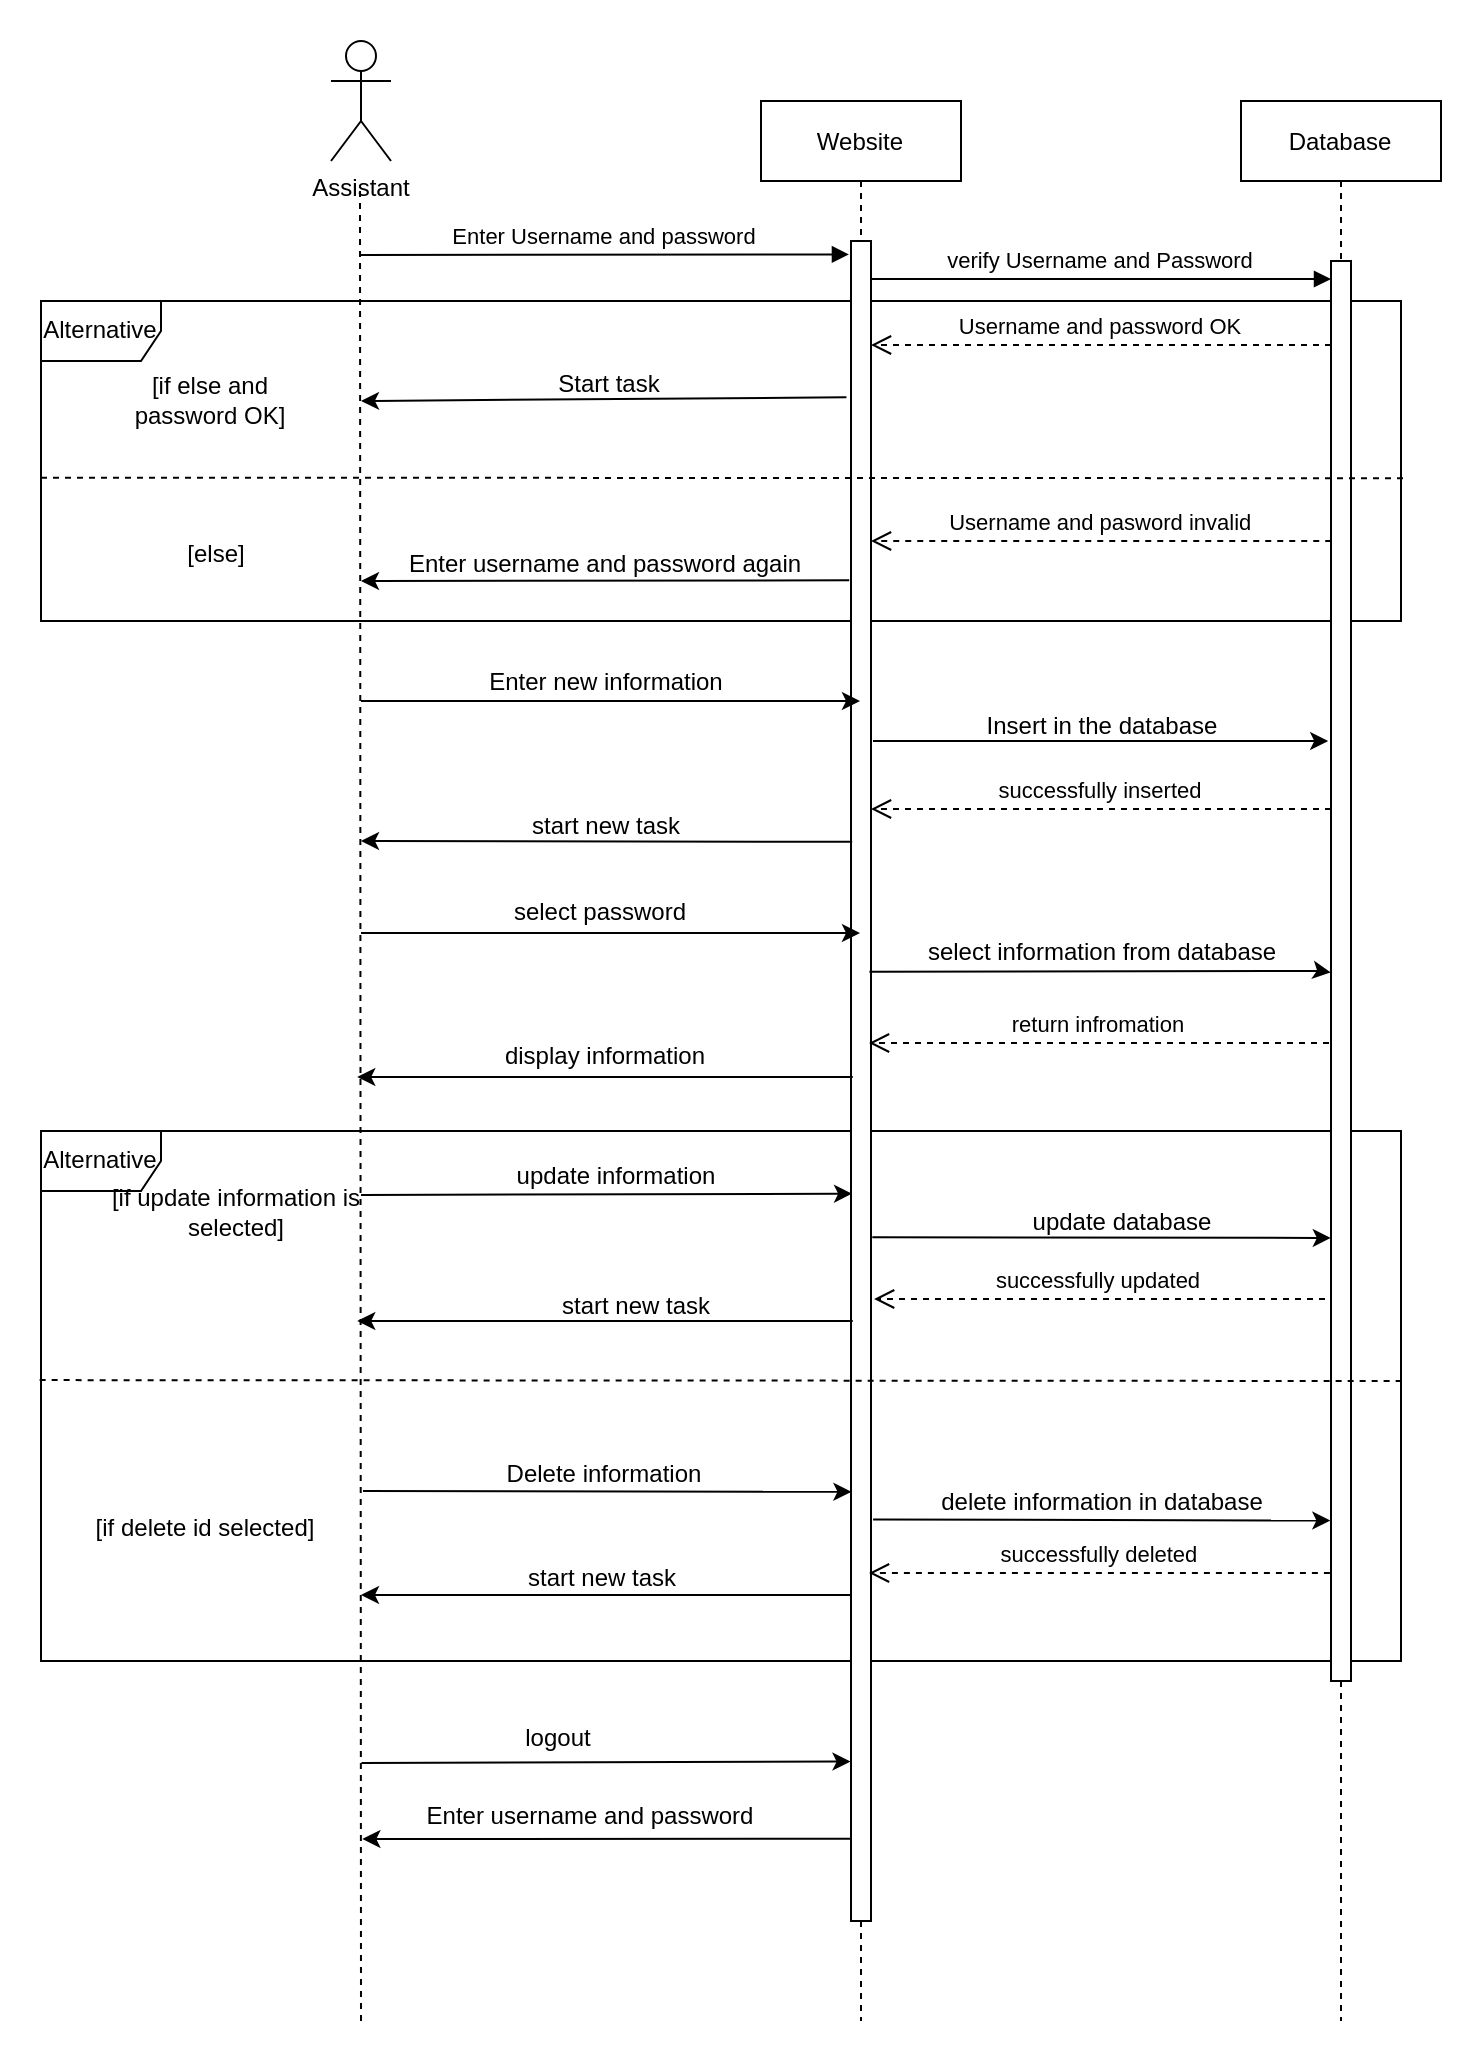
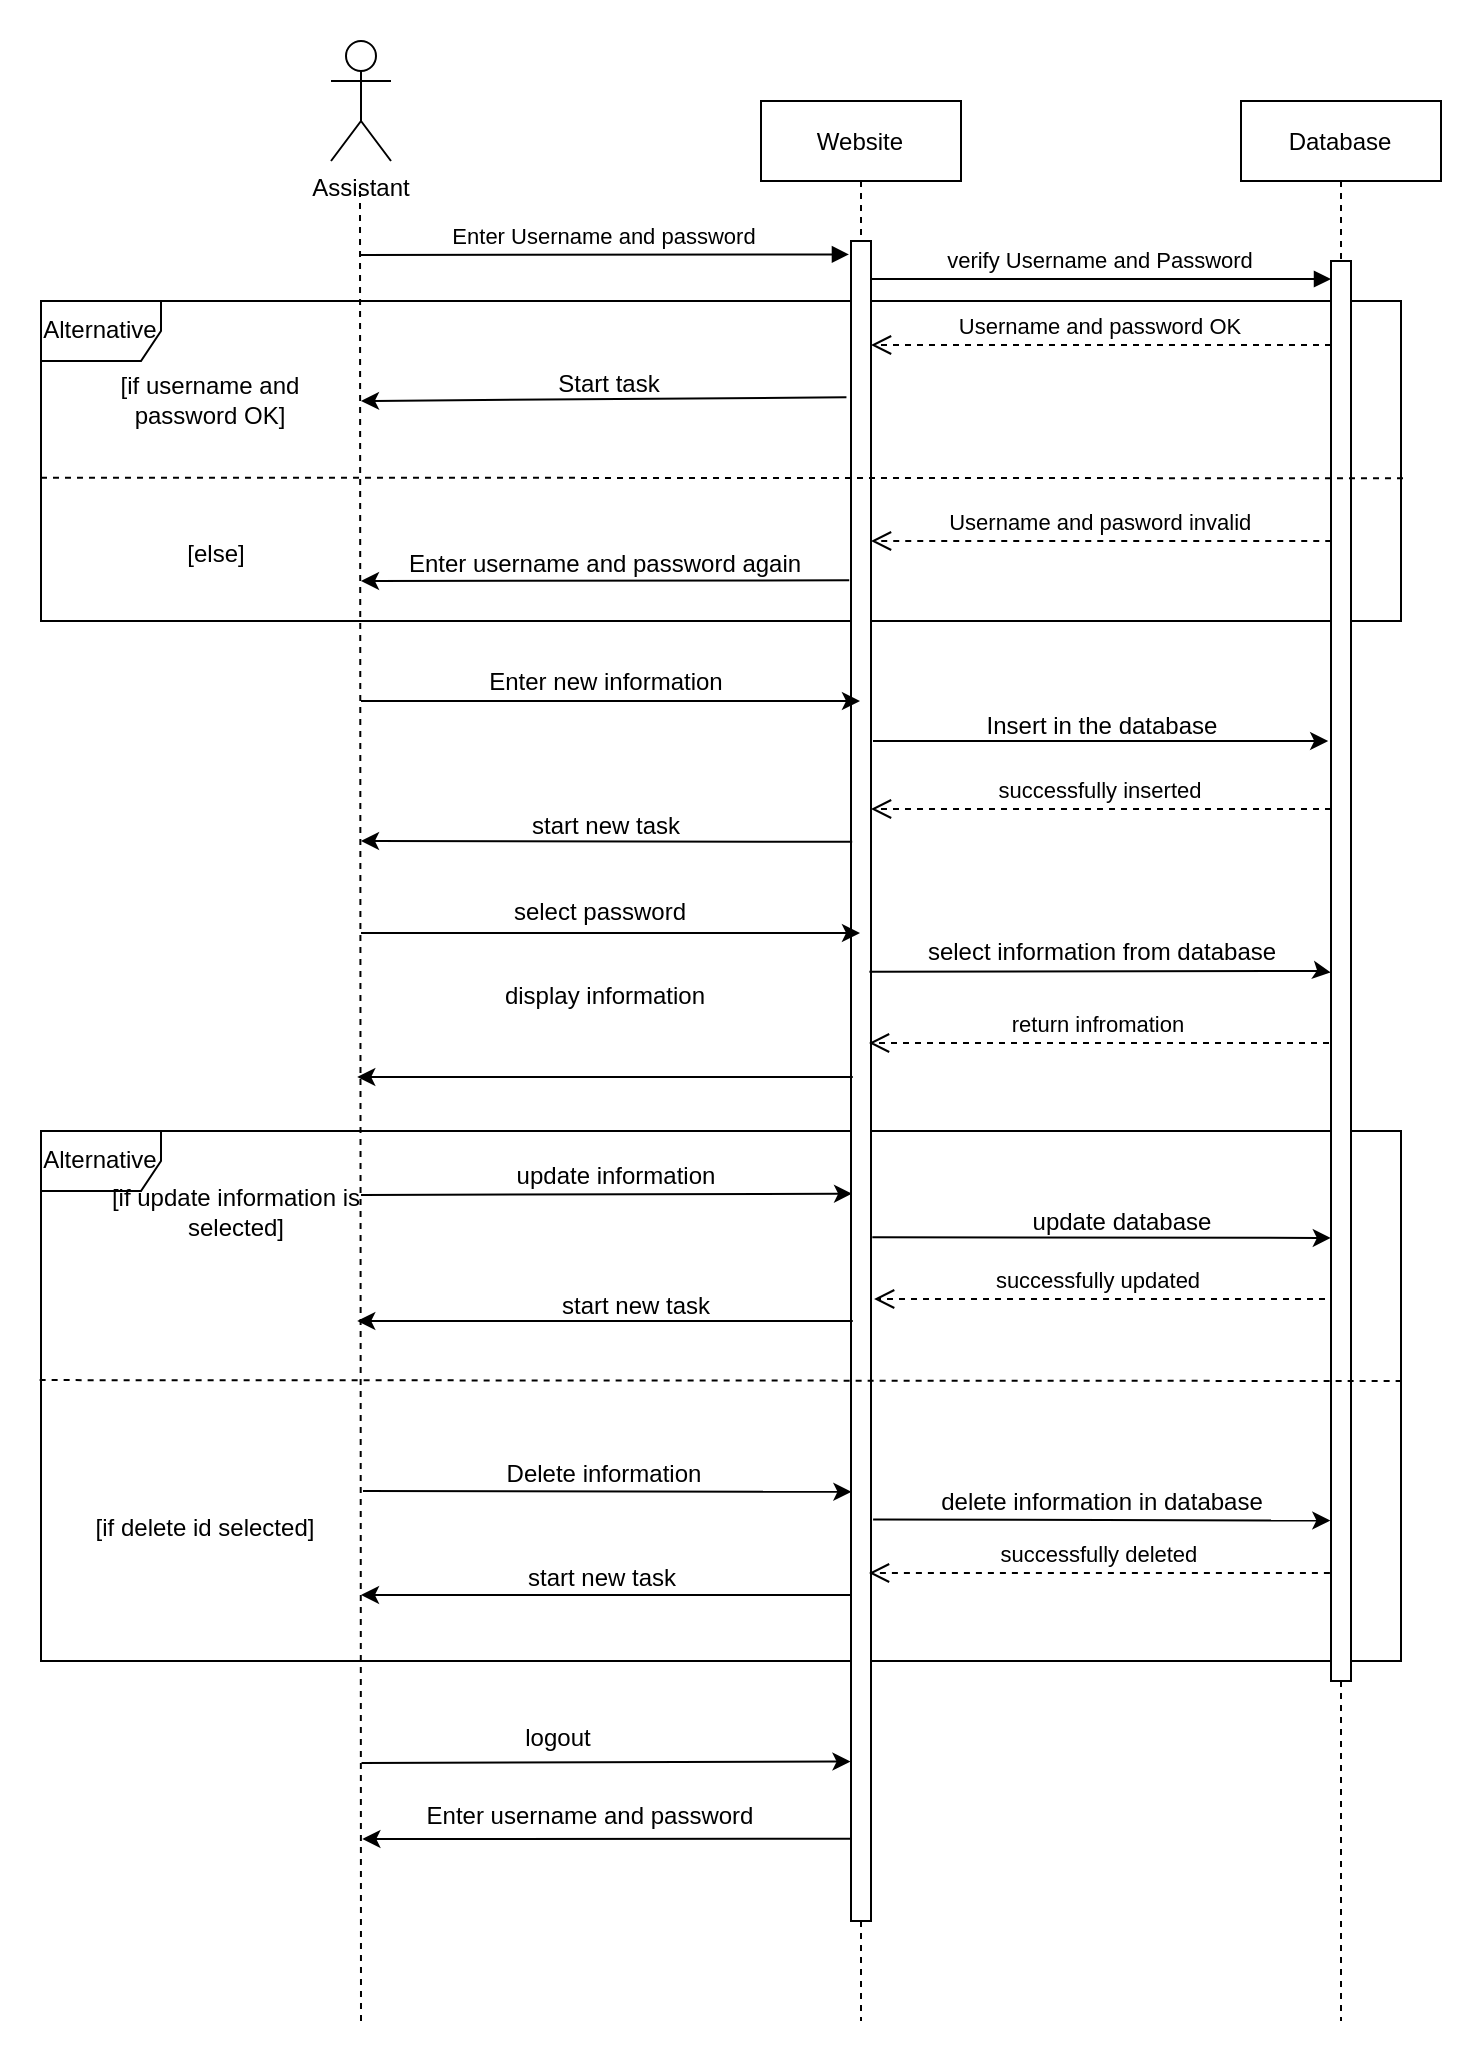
(211, 401) -> (211, 401)
(606, 1057) -> (606, 997)
